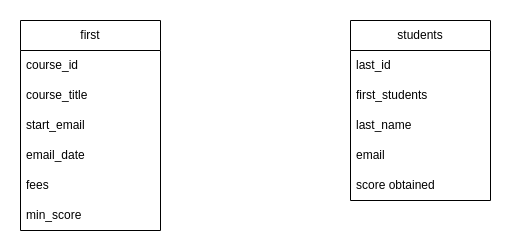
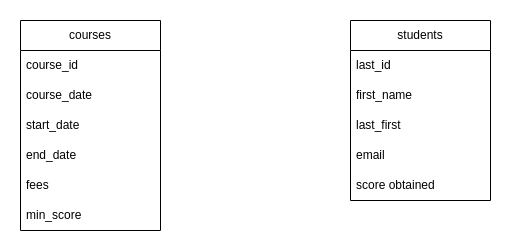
(91, 36) -> (91, 36)
(64, 96) -> (63, 96)
(402, 96) -> (389, 96)
(60, 126) -> (60, 126)
(385, 126) -> (387, 126)
(57, 156) -> (53, 156)
